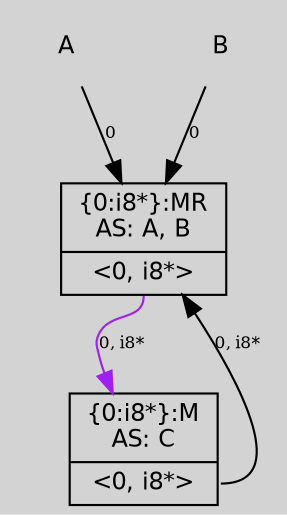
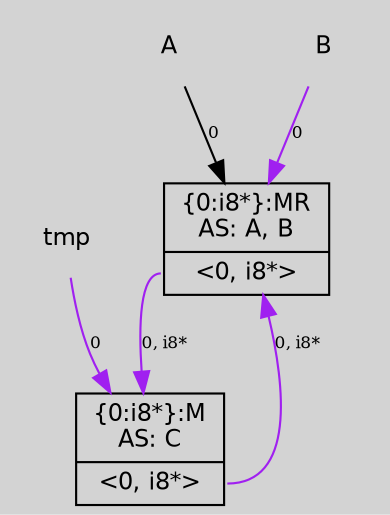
(190, 124) -> (293, 124)
none -> (66, 239)
(245, 404) -> (280, 414)
